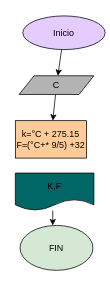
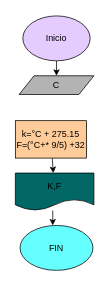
(64, 32) -> (57, 38)
(55, 104) -> none
none -> (53, 163)
(57, 248) -> (57, 248)
